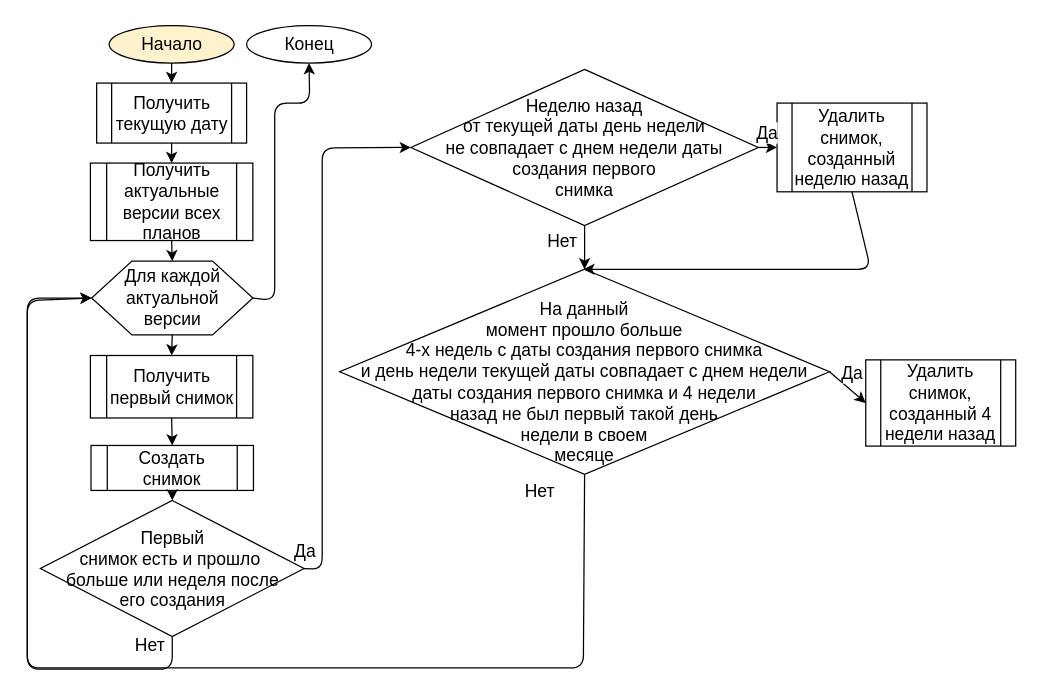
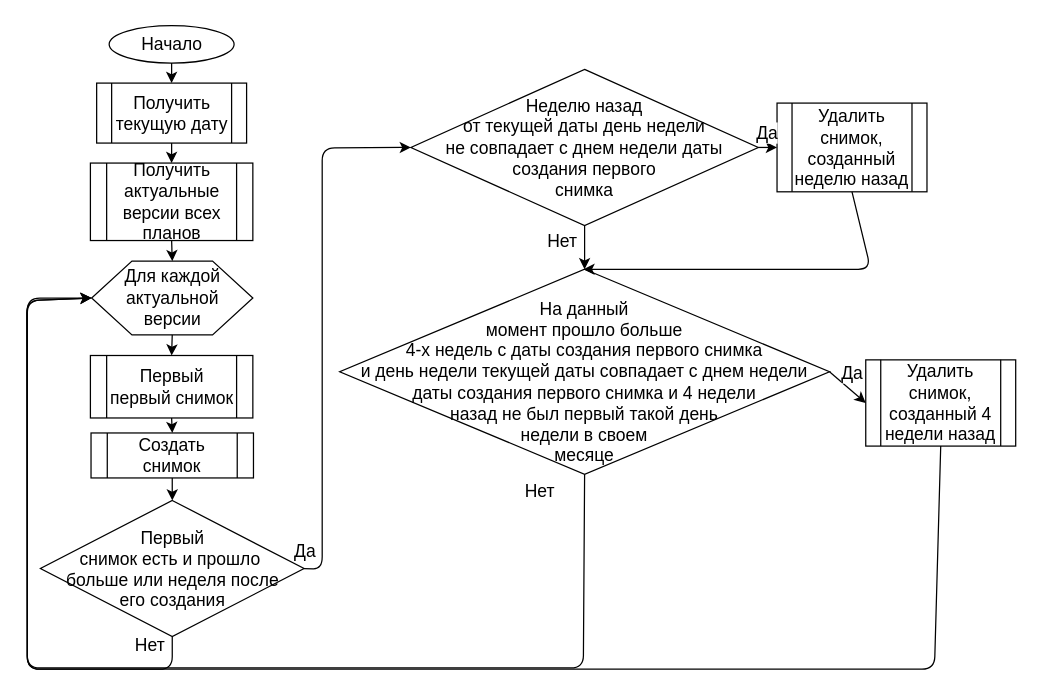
(171, 44) -> (171, 44)
(309, 44) -> none
(274, 186) -> none
(172, 387) -> (172, 387)
(172, 468) -> (172, 456)
none -> (861, 669)
